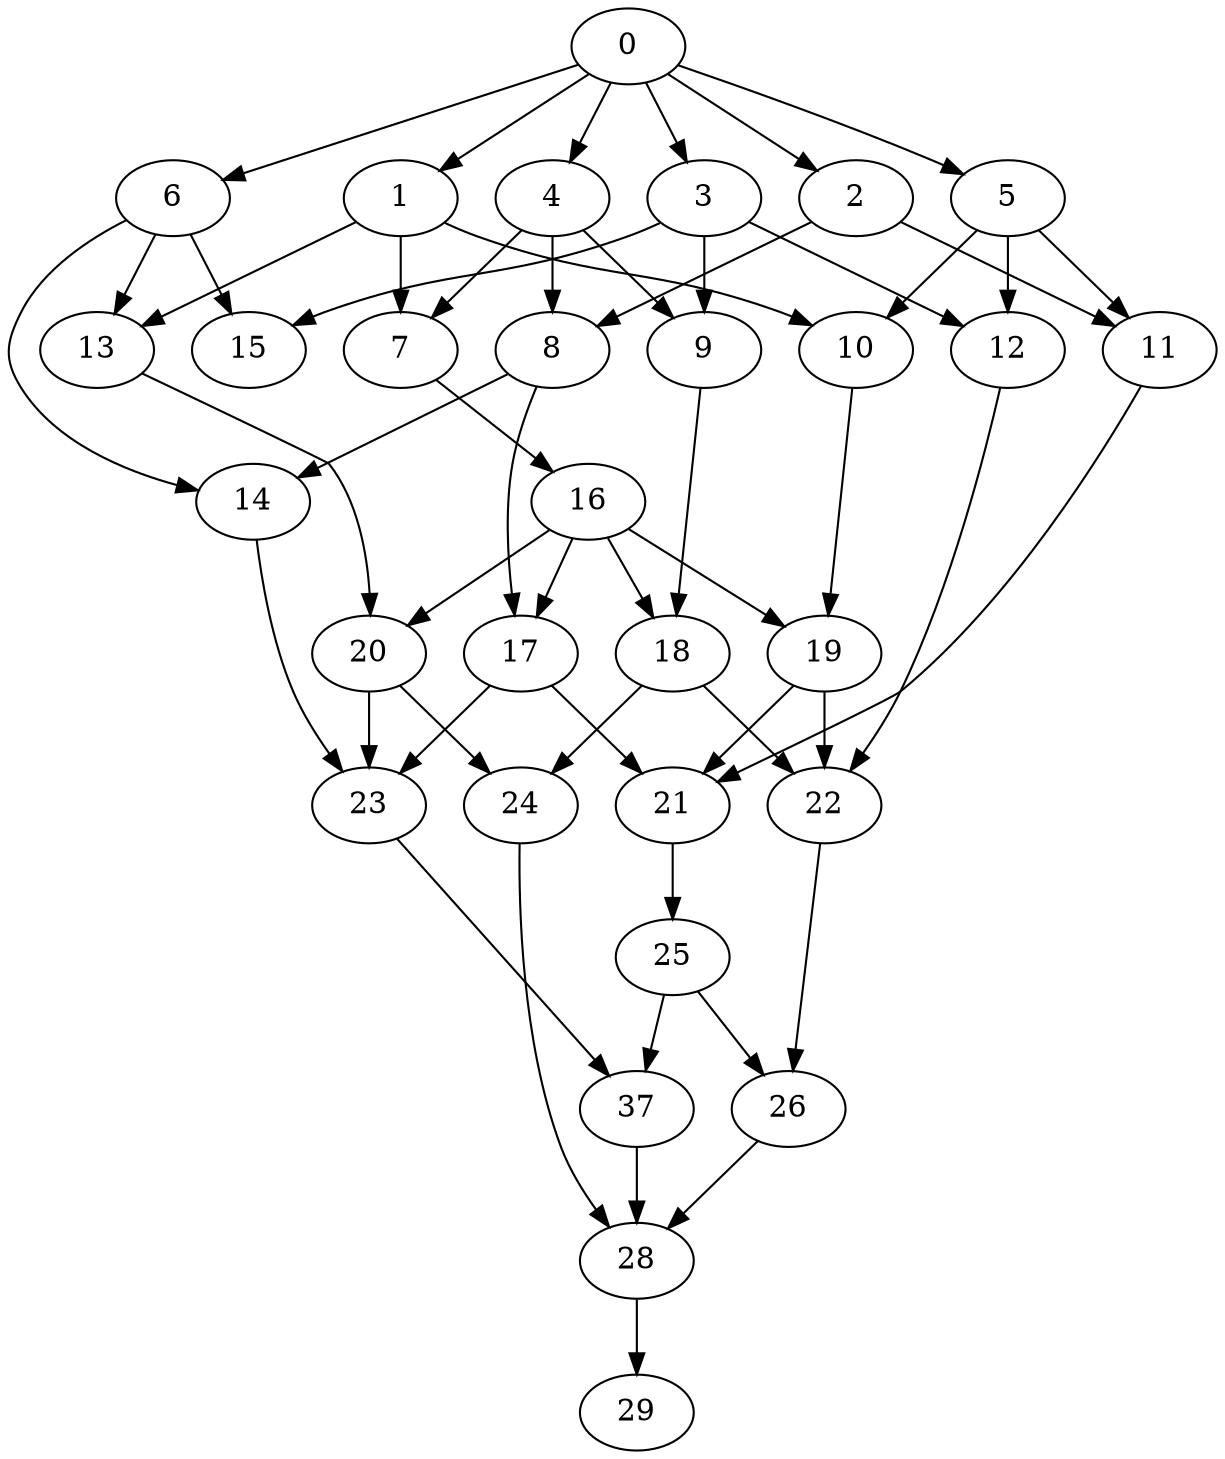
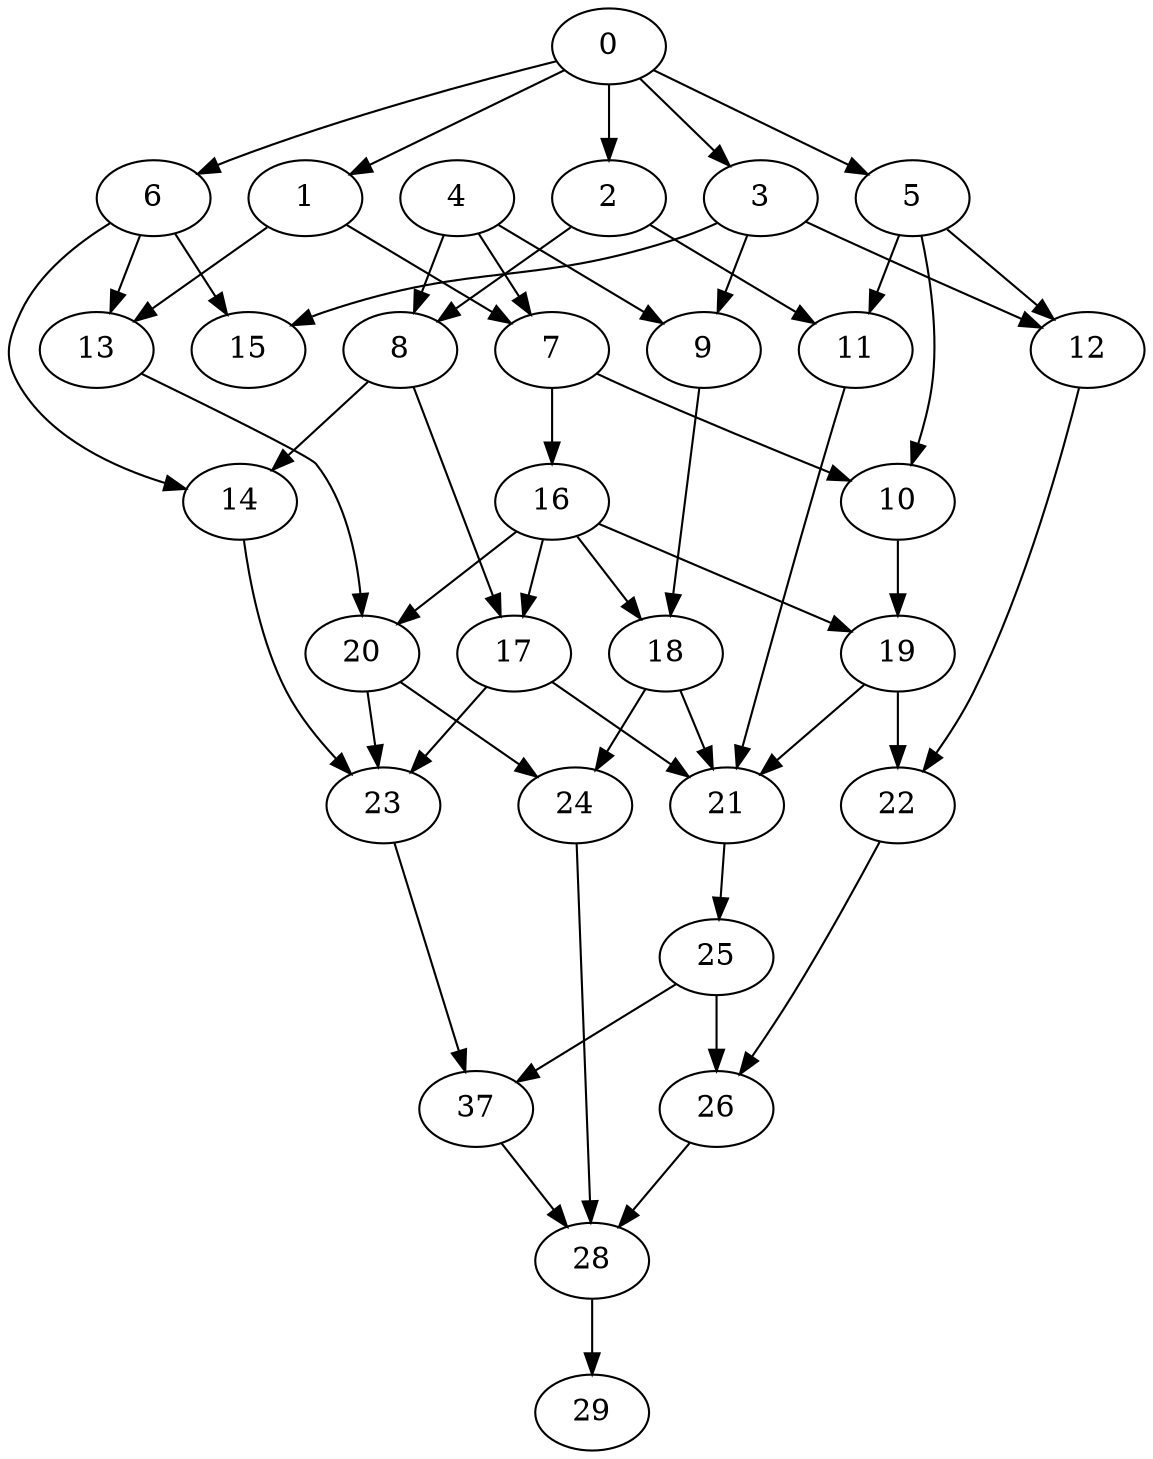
(595, 113) -> none
(600, 269) -> (713, 424)
(739, 720) -> (692, 720)
